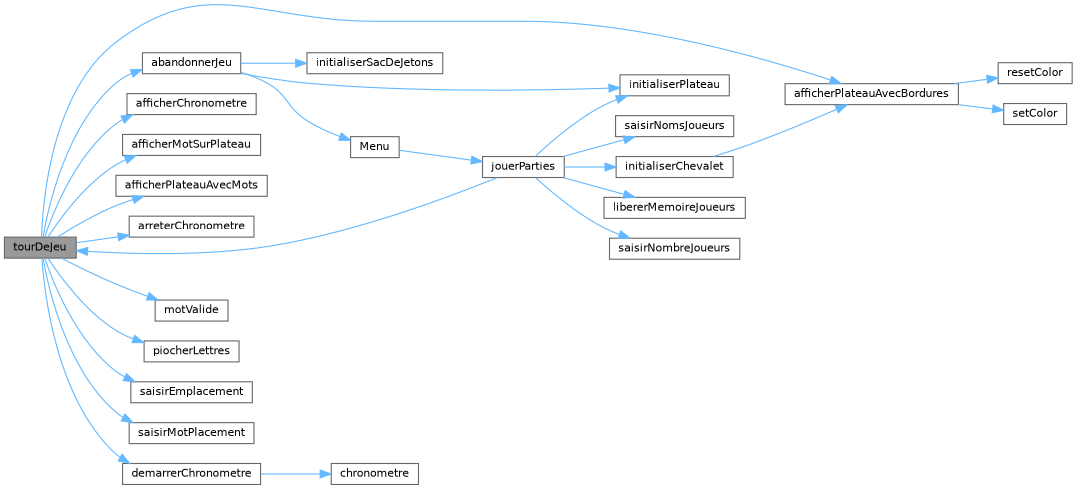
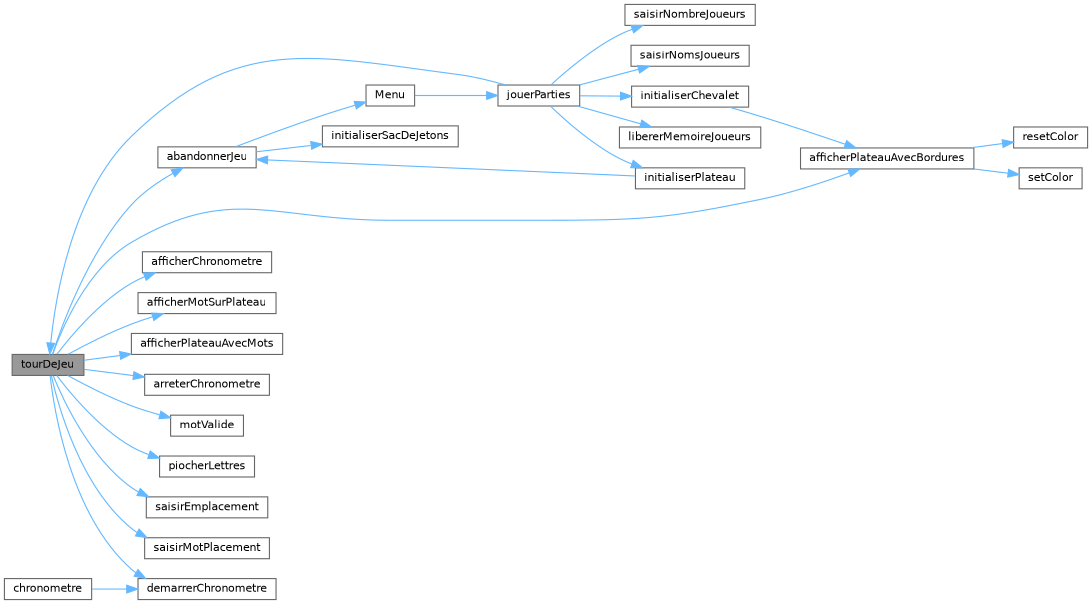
(424, 89) -> (451, 168)
(290, 474) -> (109, 589)
